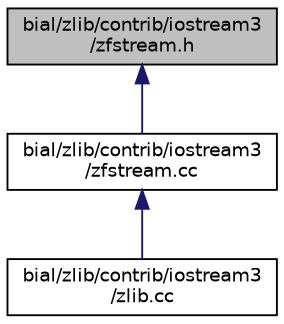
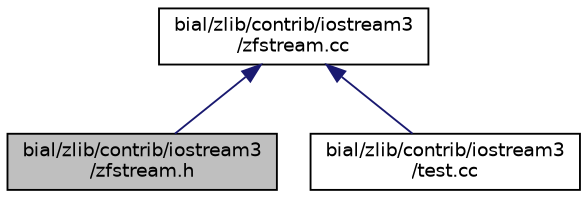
(142, 109) -> (210, 105)
(142, 287) -> (445, 162)
